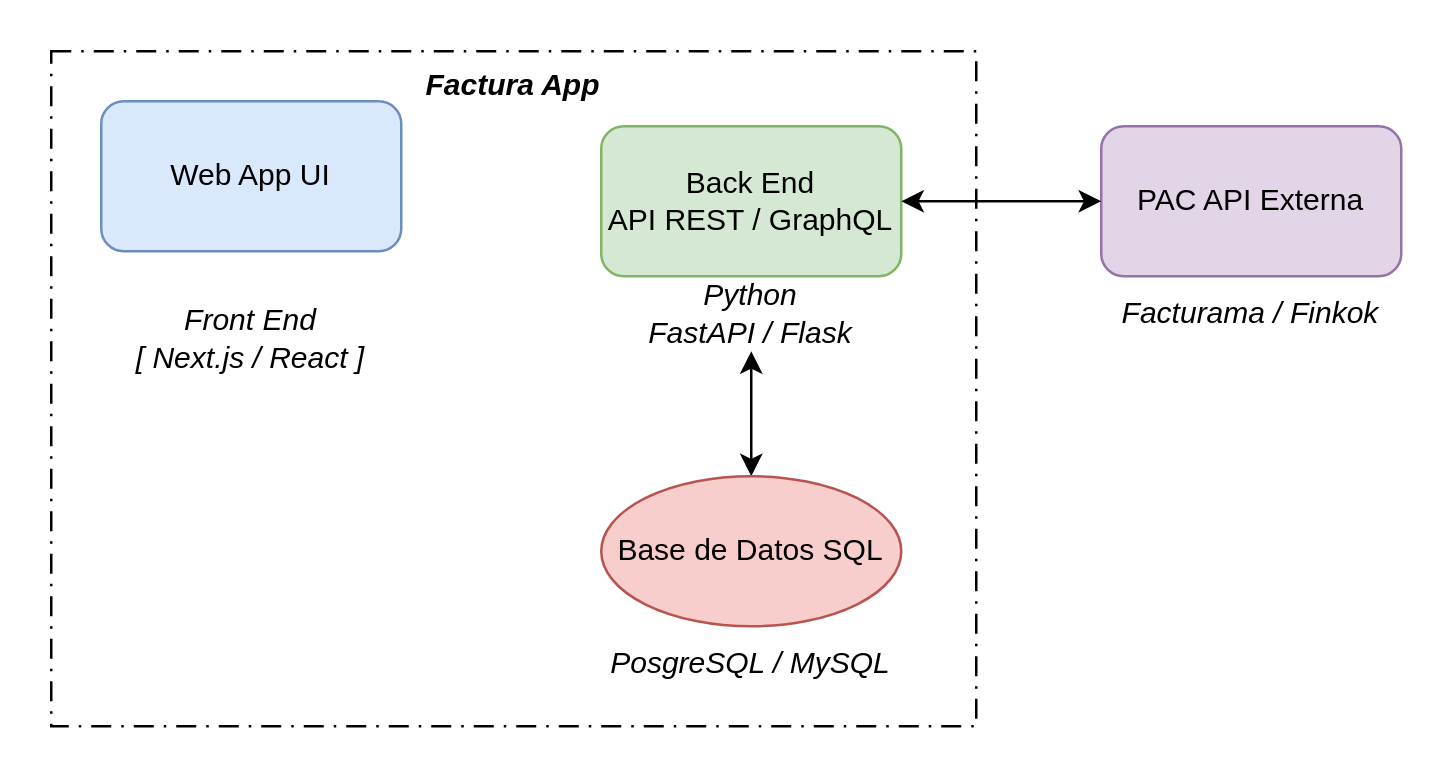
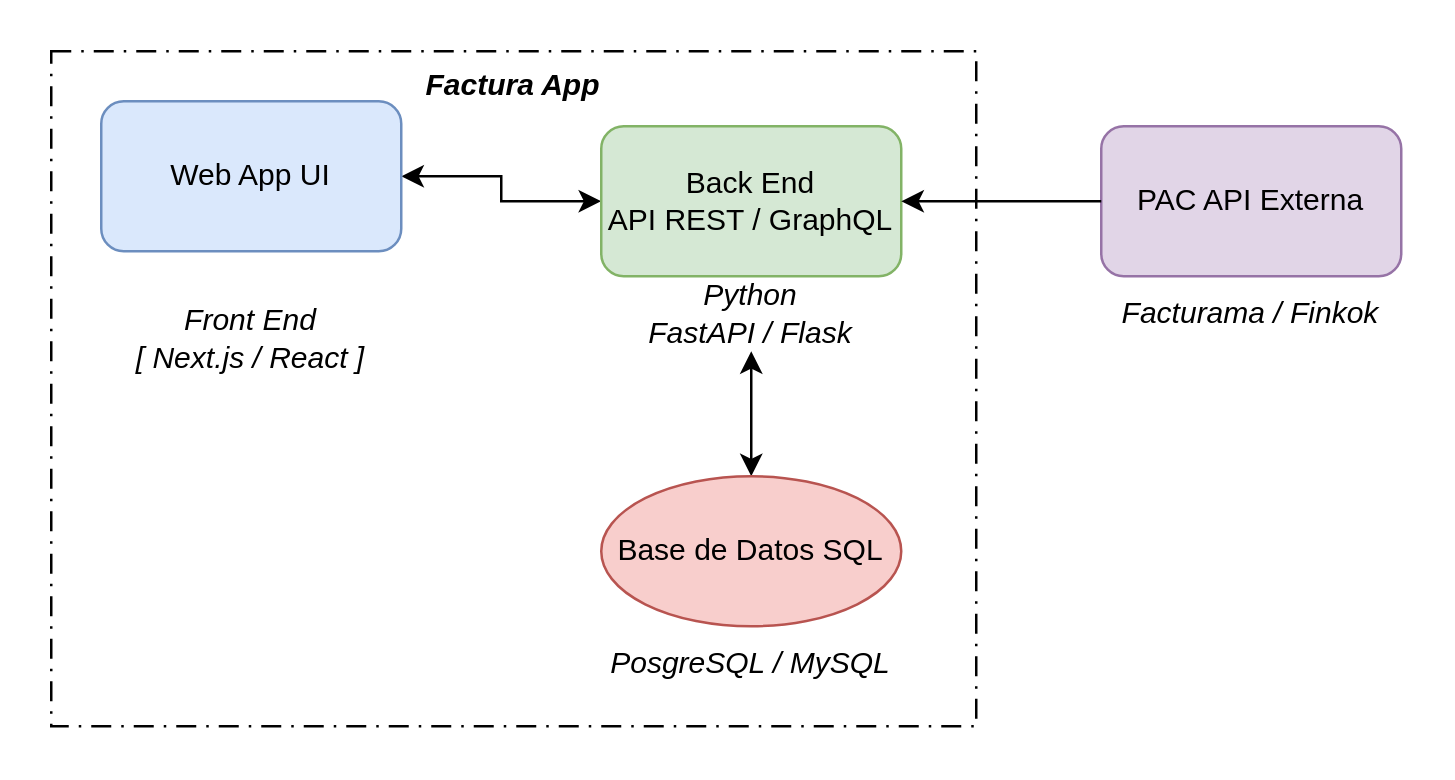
none -> (501, 188)
(1083, 201) -> (1091, 201)
